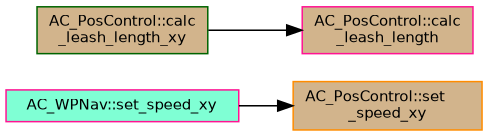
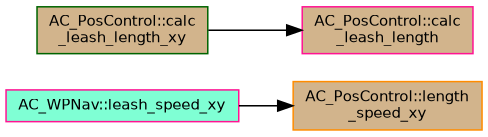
(122, 106) -> (122, 106)
(388, 106) -> (388, 106)
